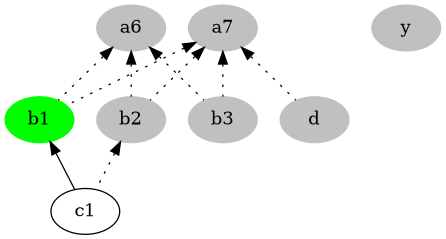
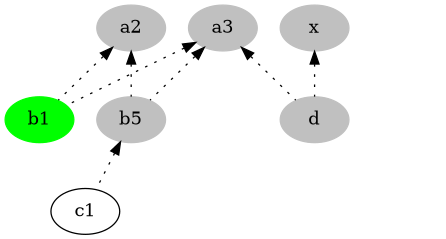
(131, 28) -> (131, 28)
(223, 28) -> (223, 28)
none -> (315, 28)
(406, 28) -> none
(131, 120) -> (131, 120)
(223, 120) -> none
(65, 171) -> none
